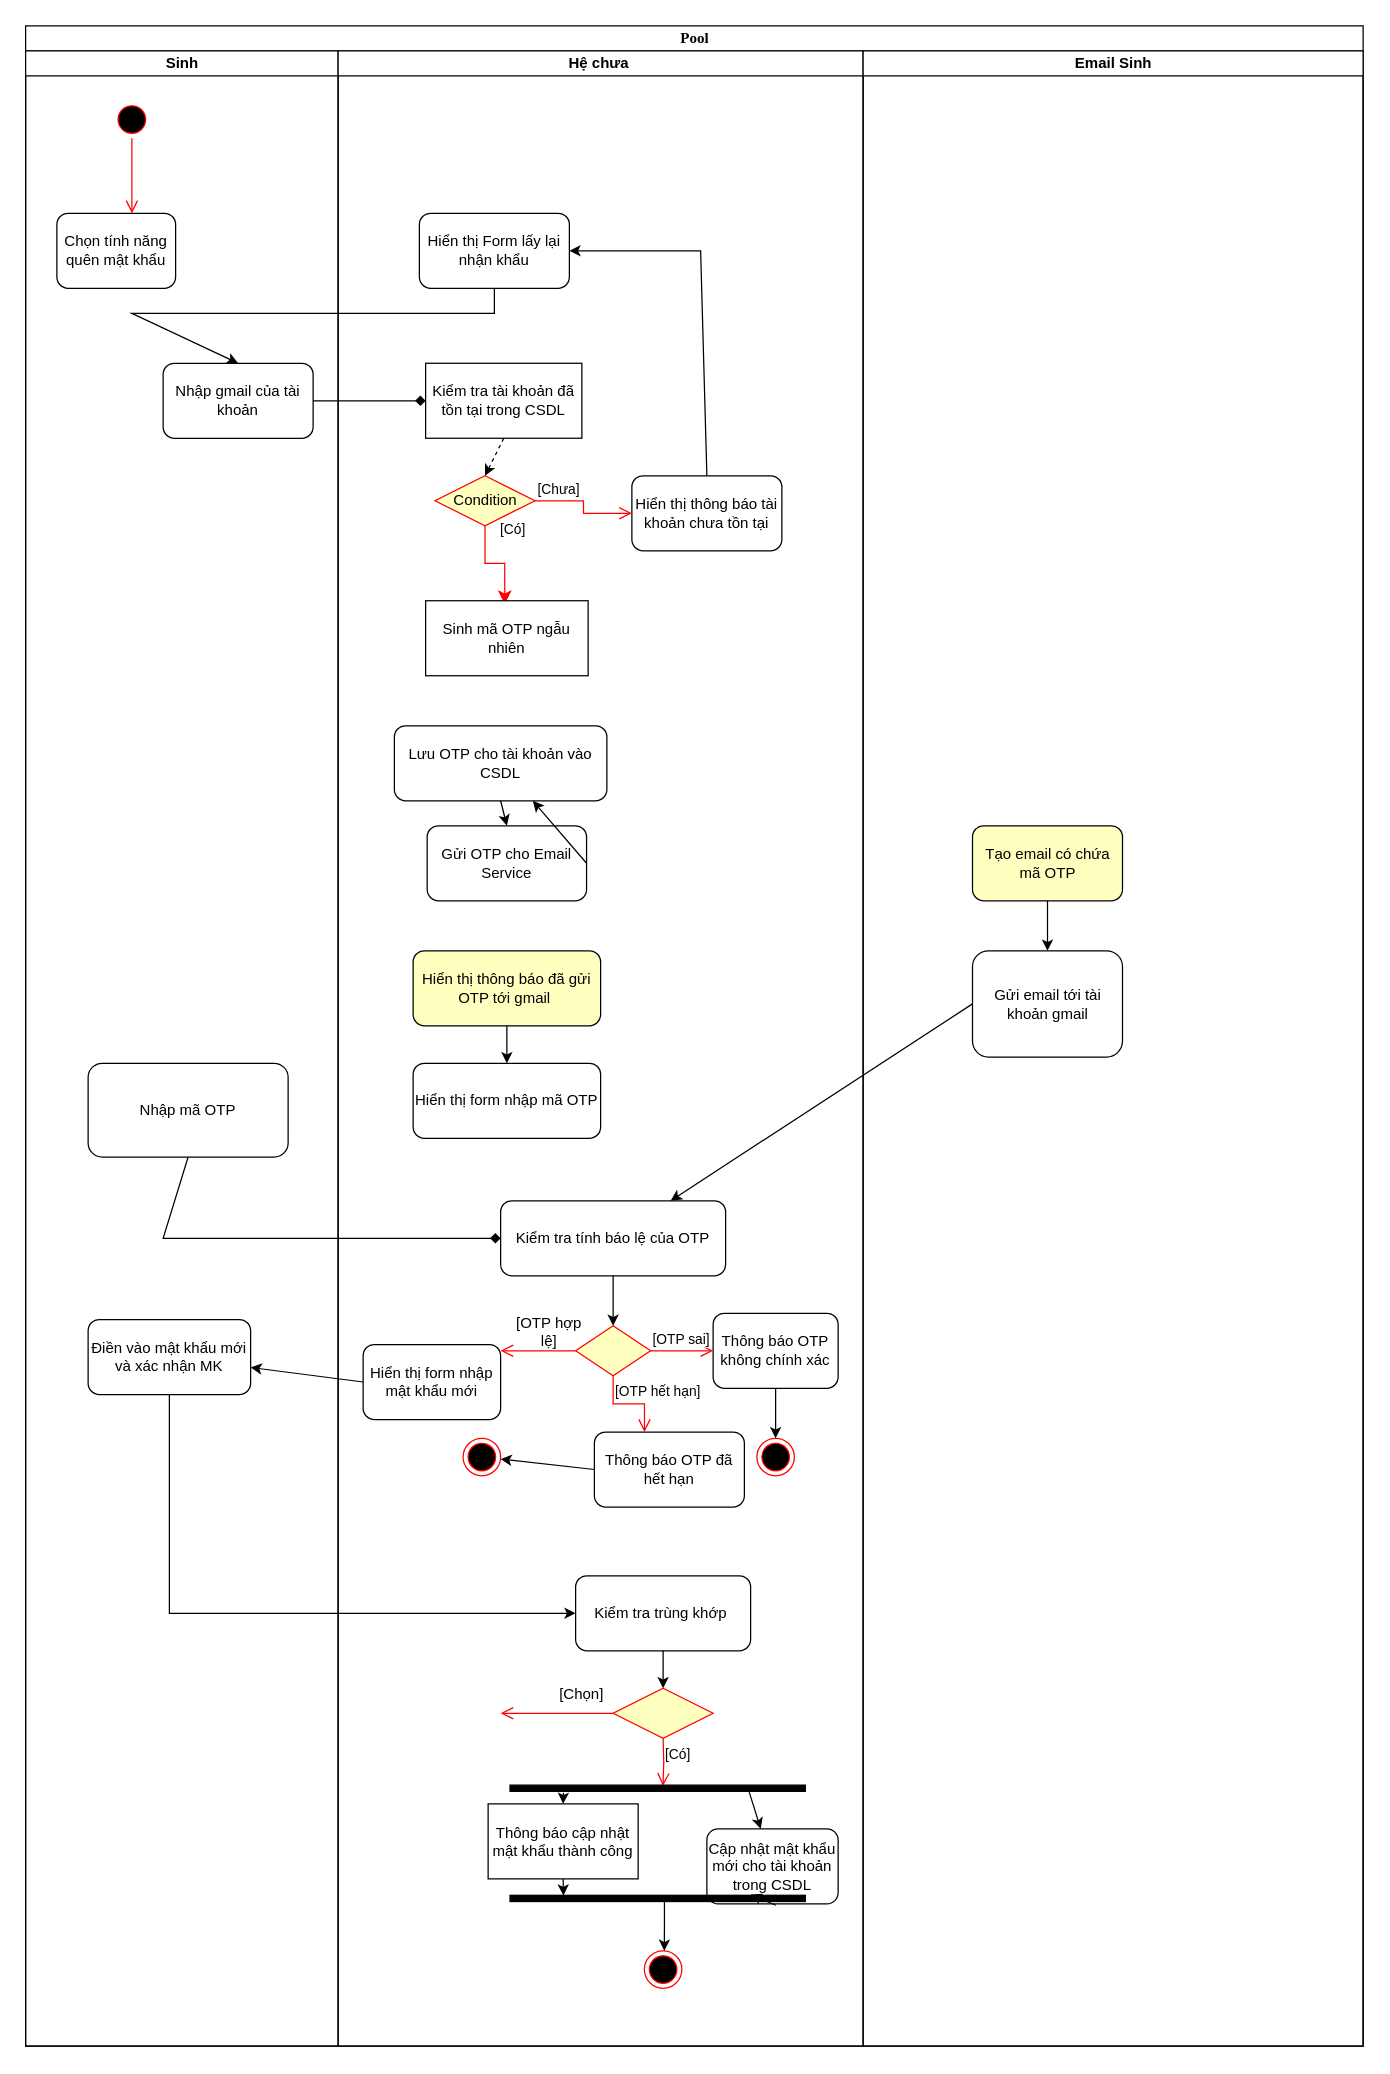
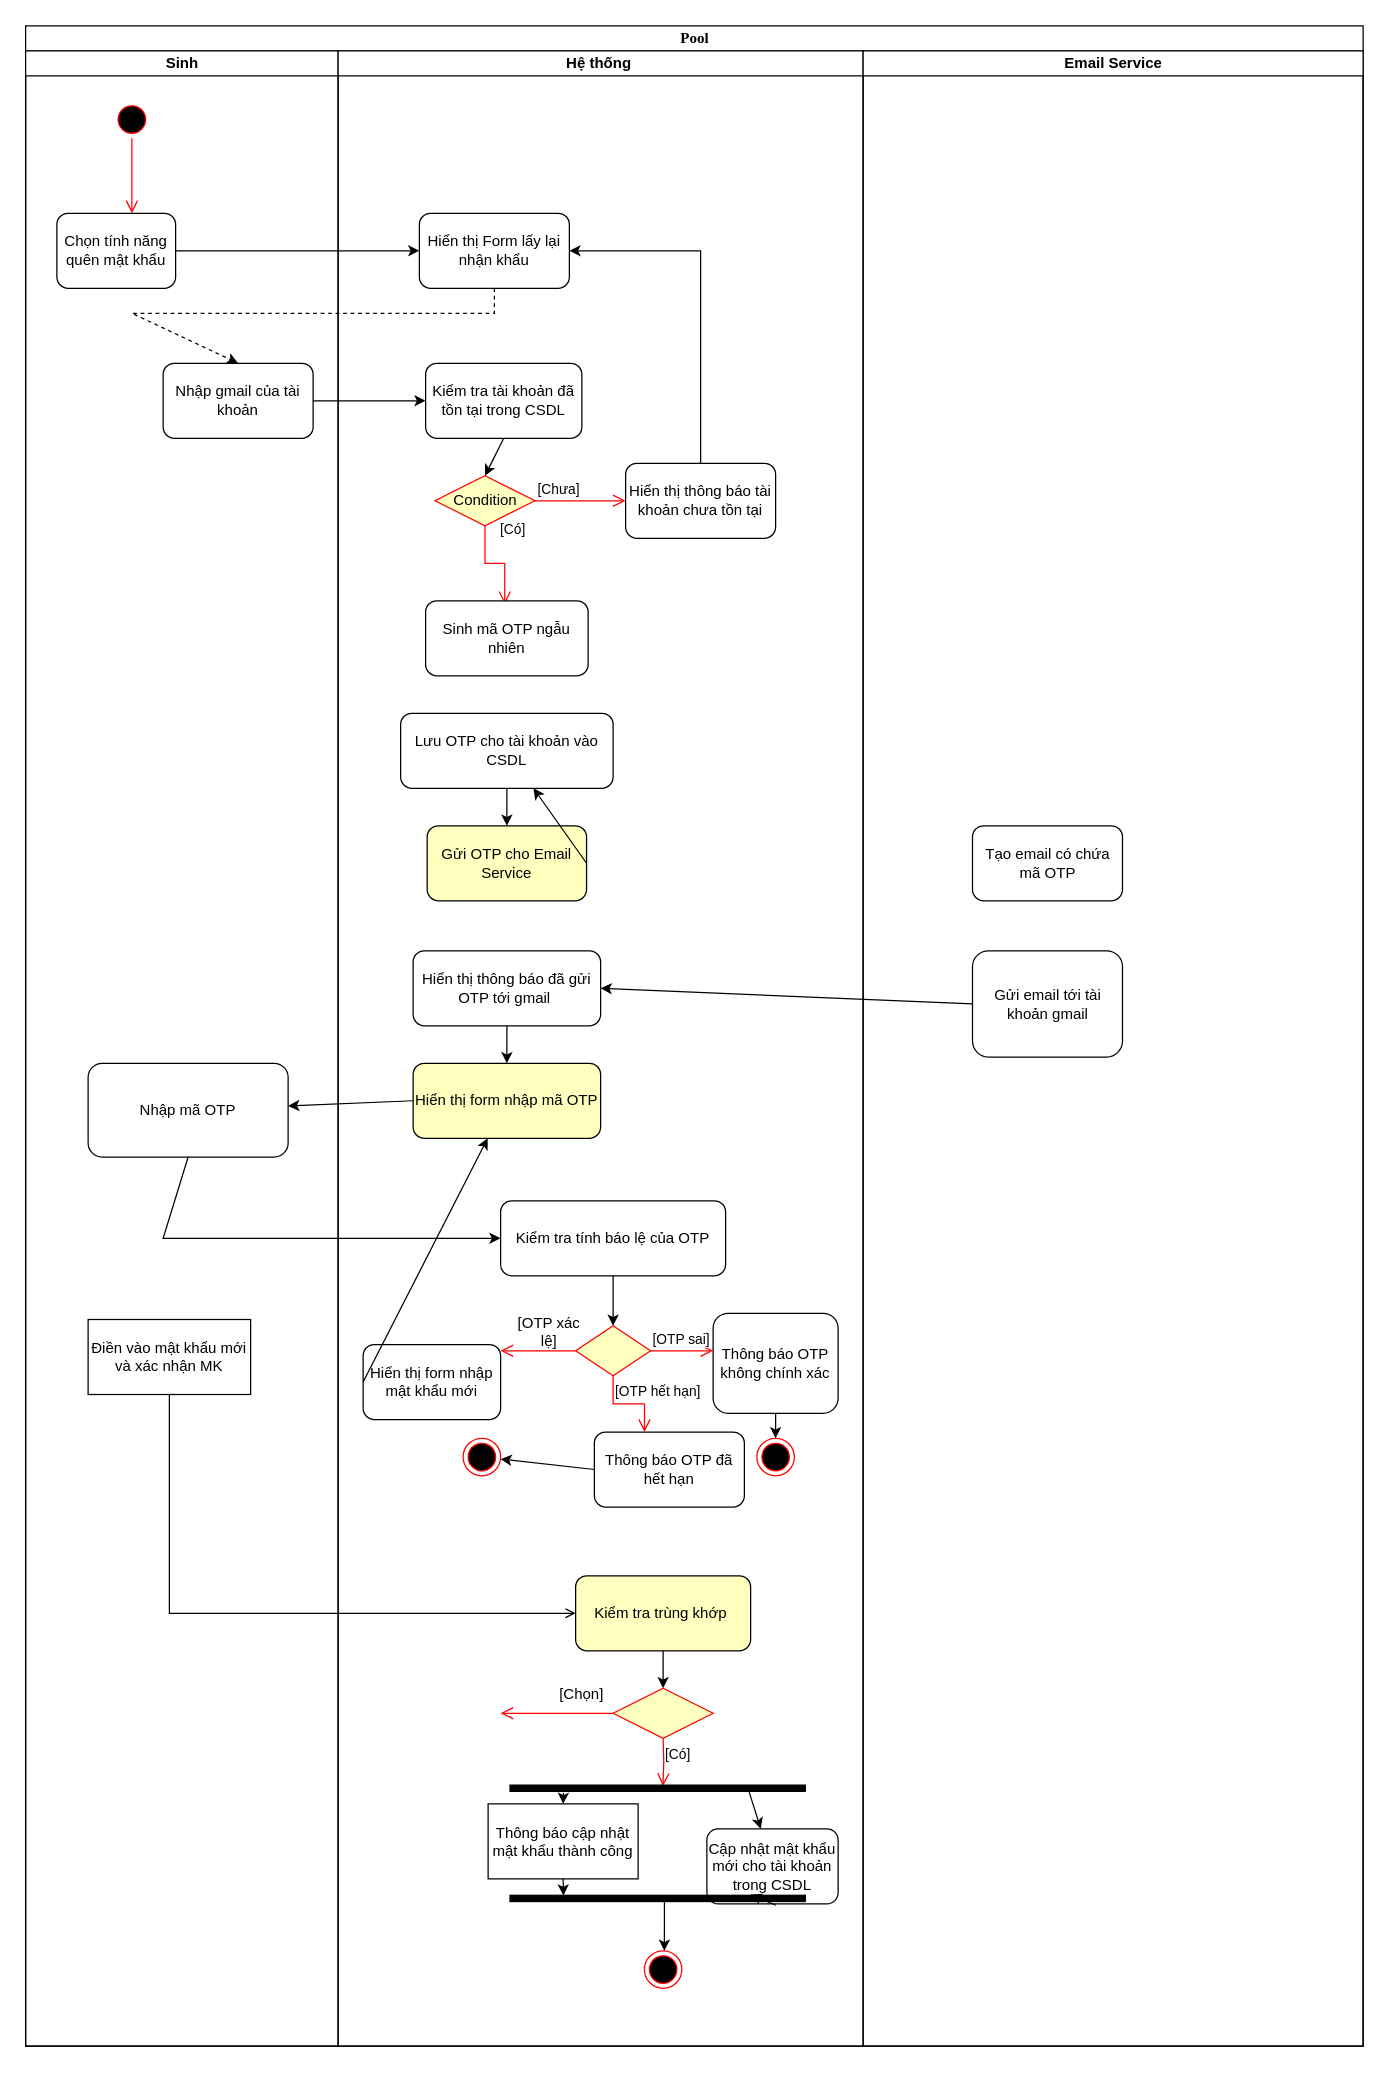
(601, 63) -> (601, 63)
(1114, 63) -> (1114, 63)
none -> (293, 251)
(271, 313) -> (271, 313)
(415, 401) -> (416, 401)
(504, 401) -> (504, 401)
(496, 453) -> (496, 453)
(707, 513) -> (701, 501)
(505, 592) -> (505, 595)
(507, 638) -> (507, 638)
(501, 763) -> (507, 751)
(507, 863) -> (507, 863)
(1048, 863) -> (1048, 863)
(1048, 922) -> none
(507, 988) -> (507, 988)
(825, 1100) -> (791, 996)
(507, 1101) -> (507, 1101)
none -> (355, 1103)
(490, 1238) -> (491, 1238)
(549, 1332) -> (549, 1332)
(776, 1351) -> (776, 1363)
(169, 1357) -> (169, 1357)
(311, 1375) -> (423, 1264)
(566, 1613) -> (568, 1613)
(663, 1613) -> (663, 1613)
